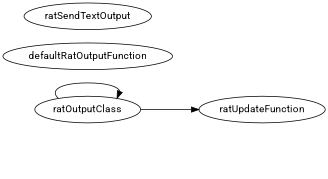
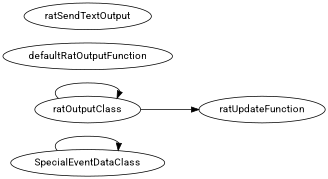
none -> (88, 163)
